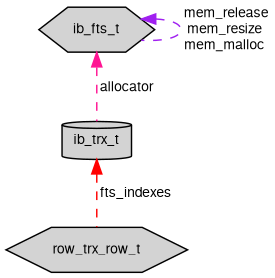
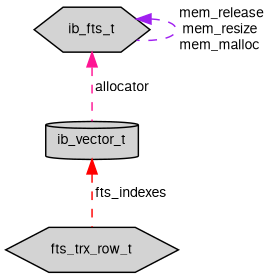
(97, 140) -> (92, 140)
(97, 250) -> (92, 250)
